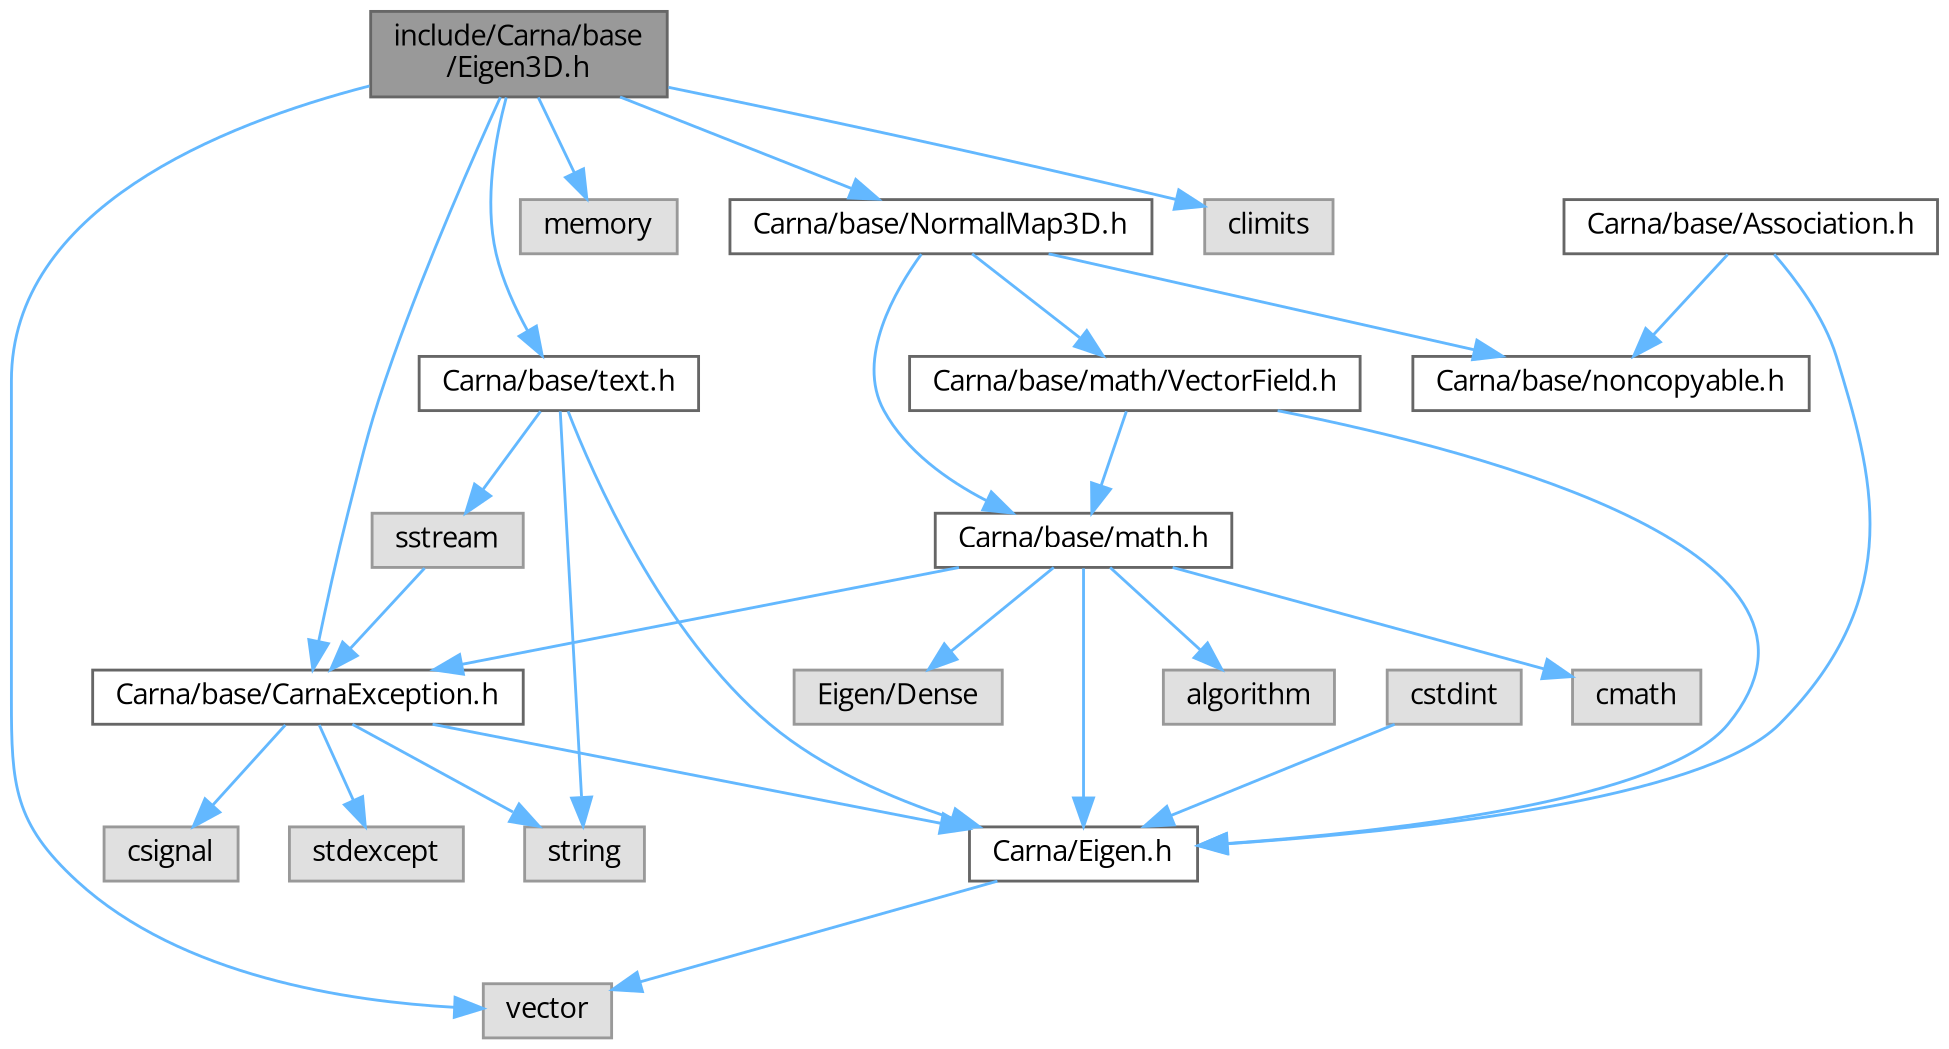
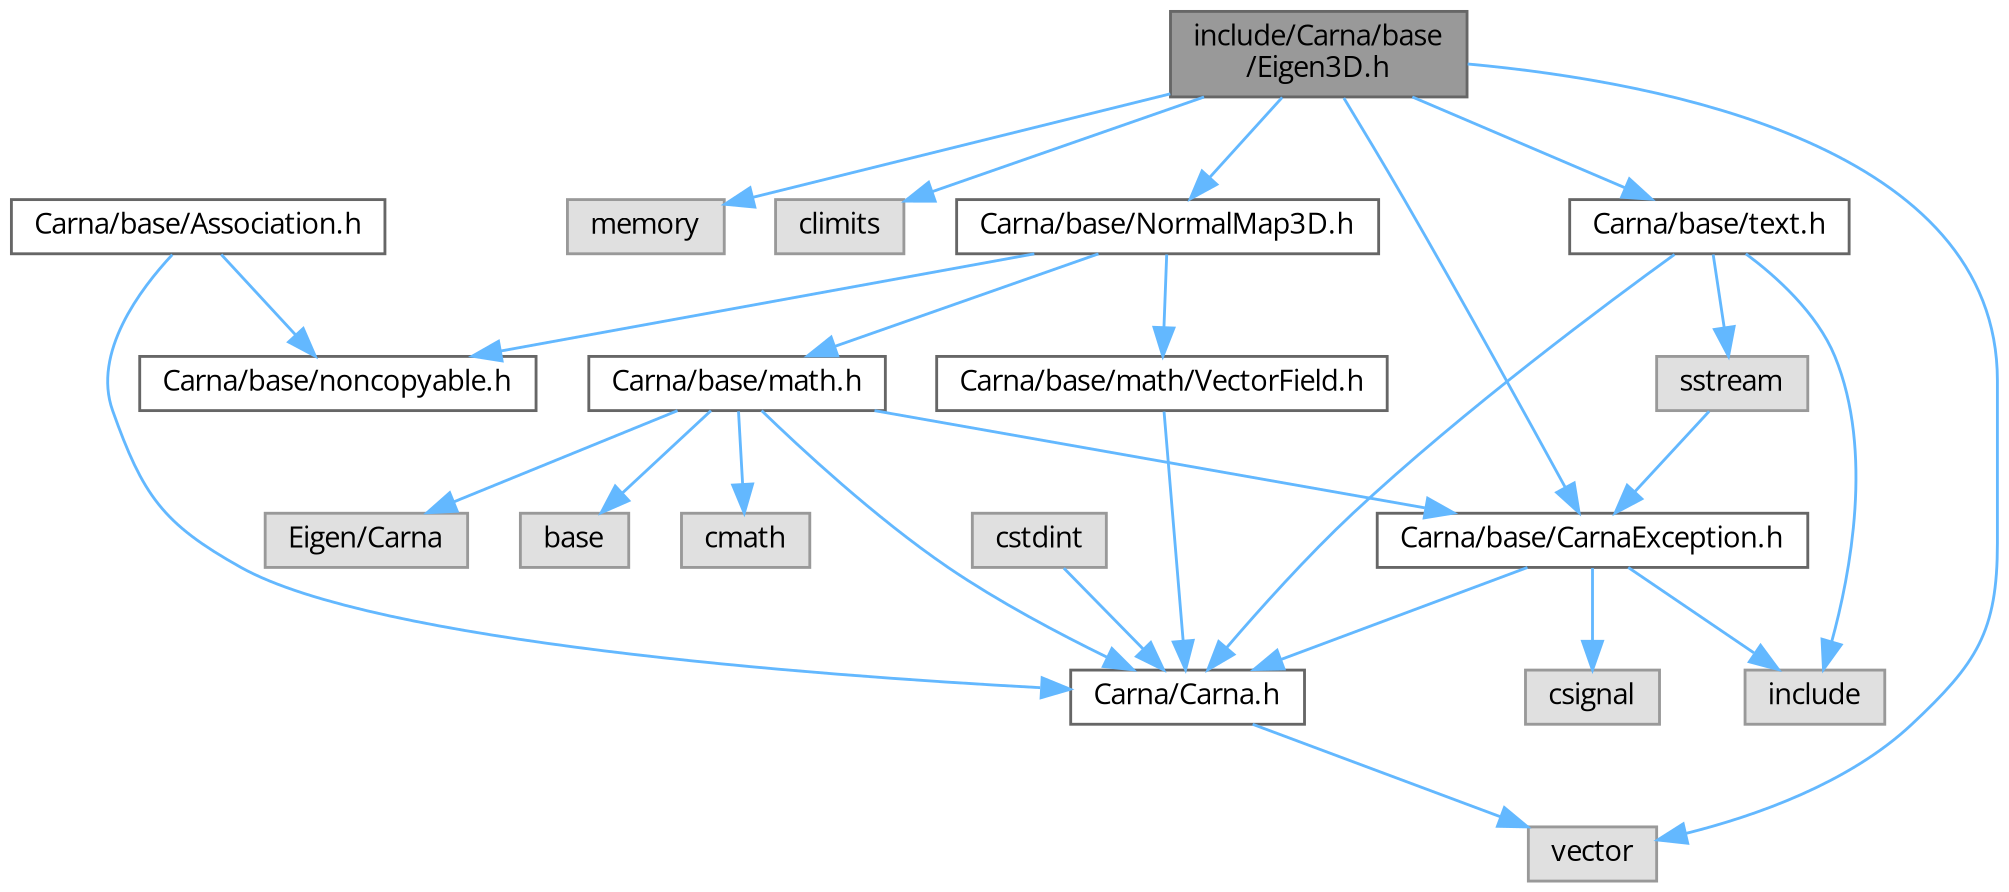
(1114, 448) -> none
(898, 697) -> (366, 540)
(1249, 697) -> (575, 540)
(376, 854) -> none
(585, 854) -> (1815, 697)
(1084, 854) -> (1188, 697)
